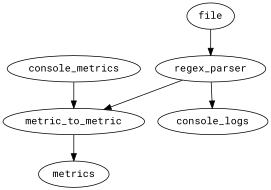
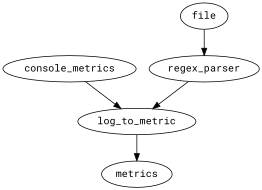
(74, 122) -> (137, 122)
(213, 122) -> none
